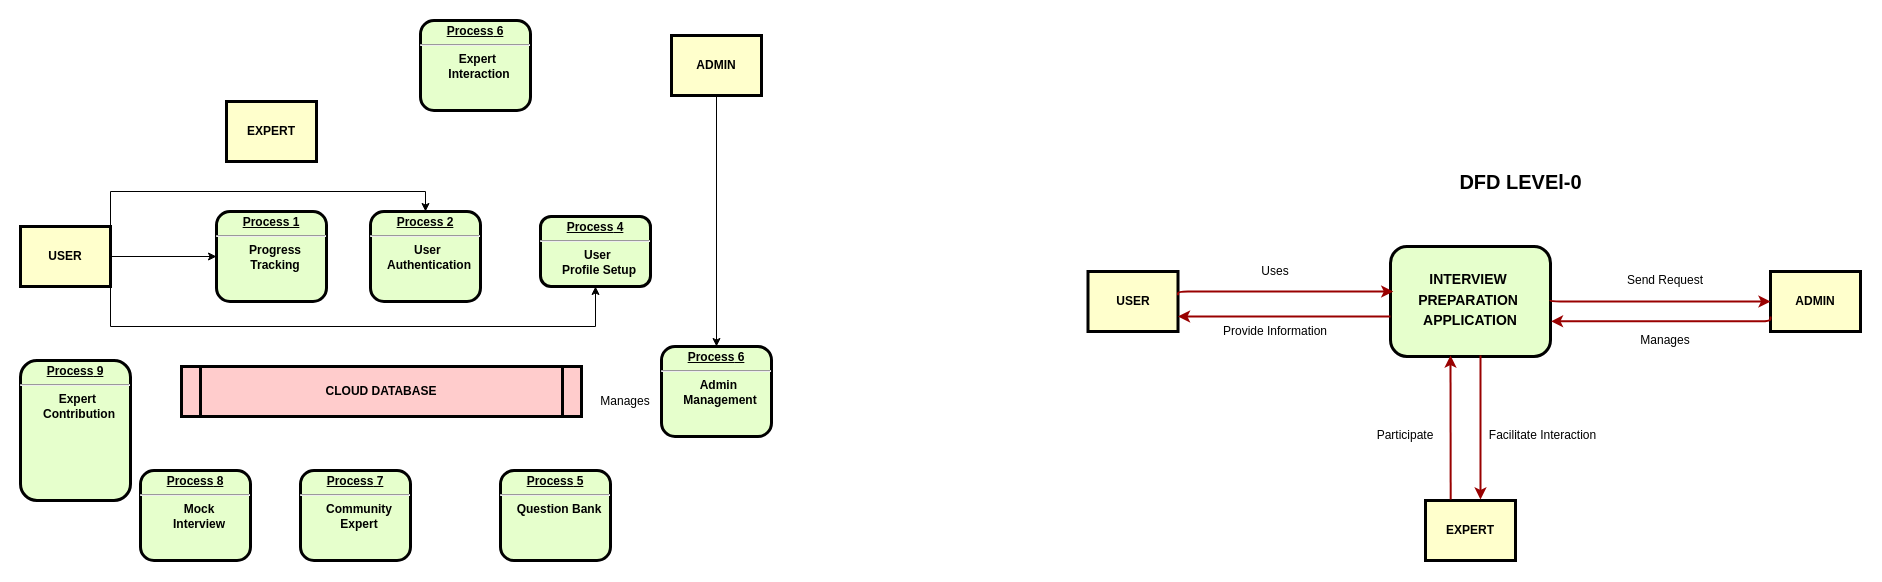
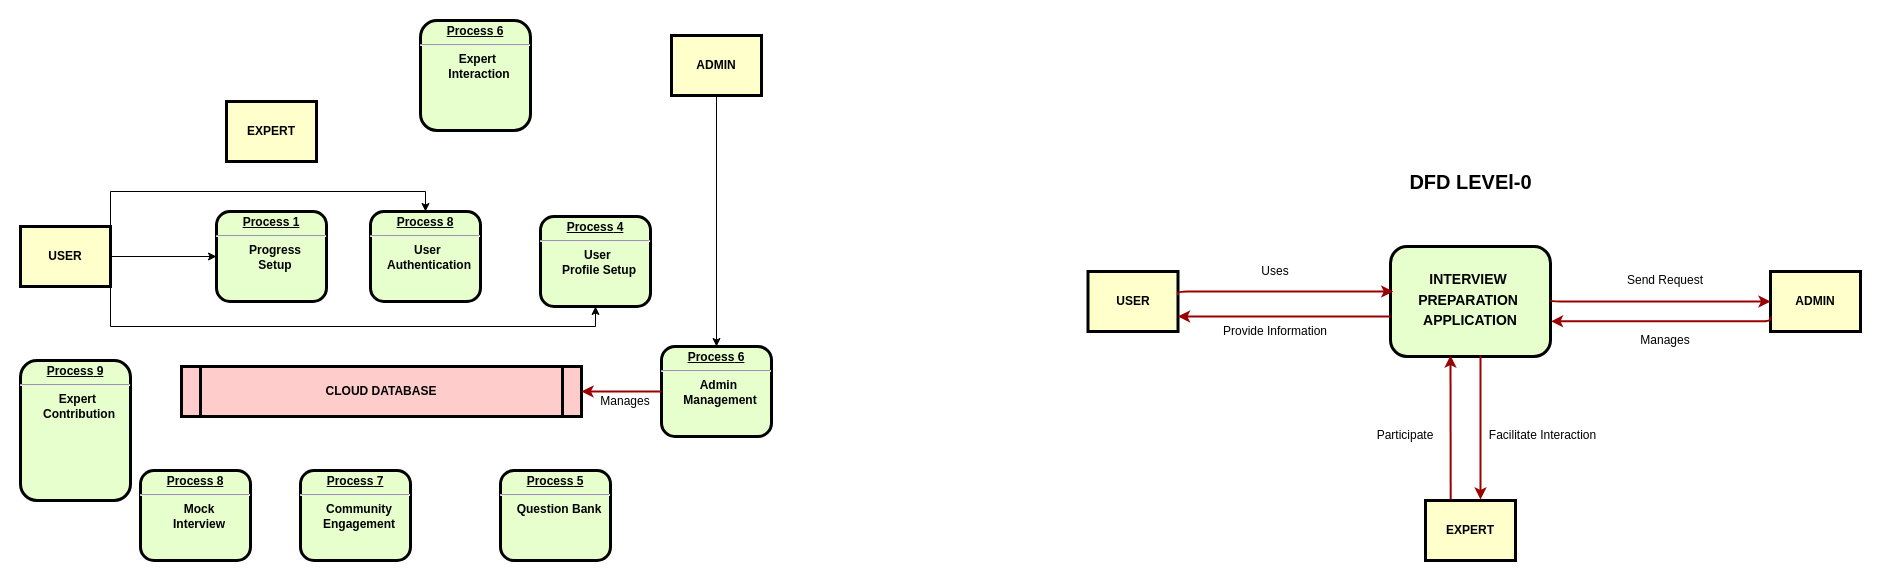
(476, 66) -> (476, 76)
(1521, 182) -> (1471, 182)
(272, 212) -> (272, 212)
(426, 212) -> (426, 212)
(596, 252) -> (596, 262)
none -> (627, 392)
(356, 471) -> (356, 471)
